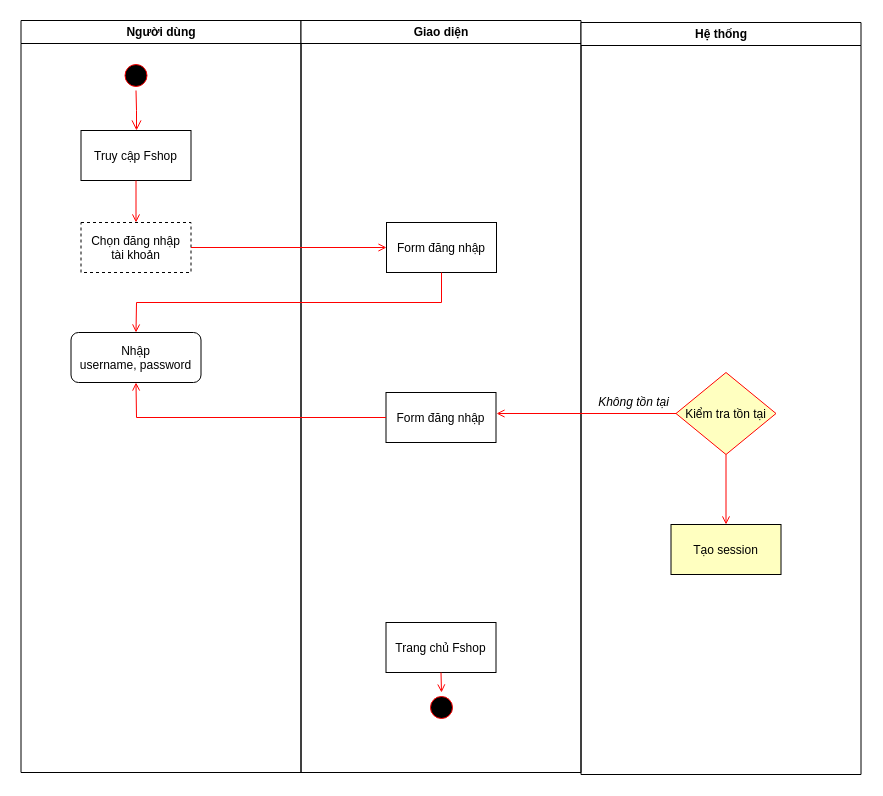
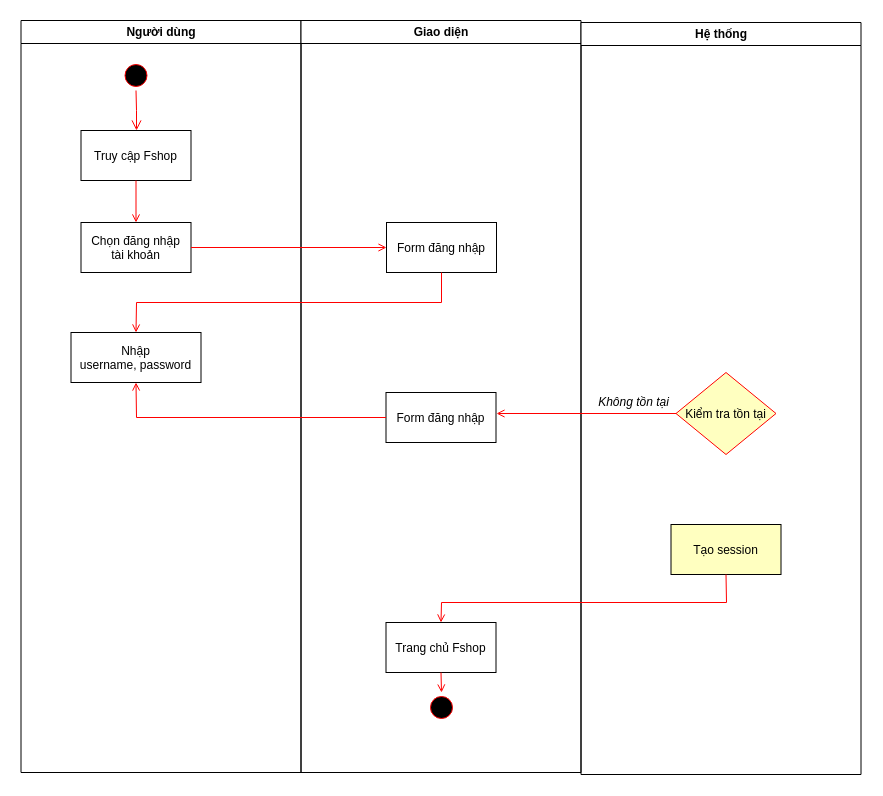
(136, 248) -> (136, 248)
(136, 358) -> (136, 358)
(726, 488) -> none
none -> (590, 603)
